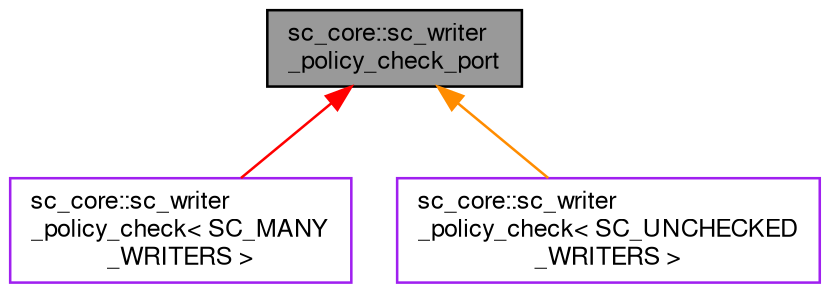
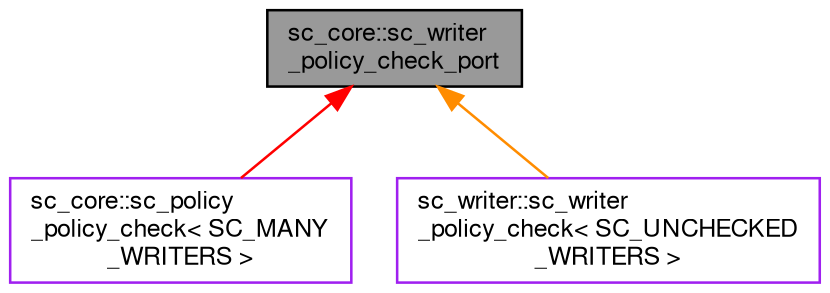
(181, 230) -> (181, 230)
(608, 230) -> (608, 230)
